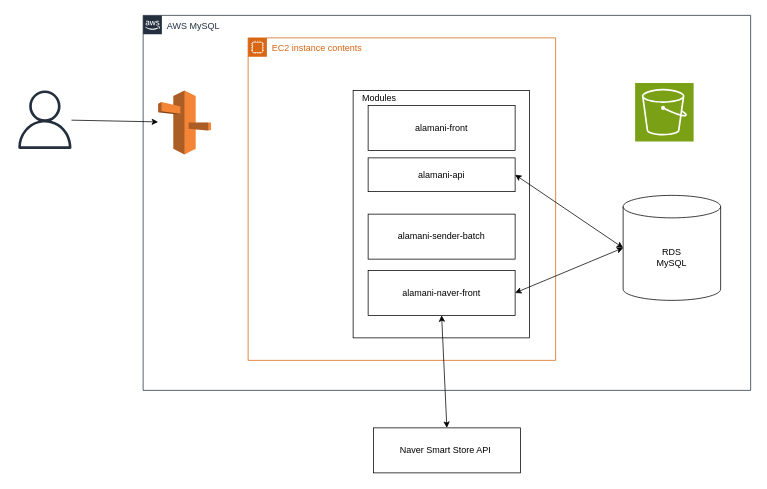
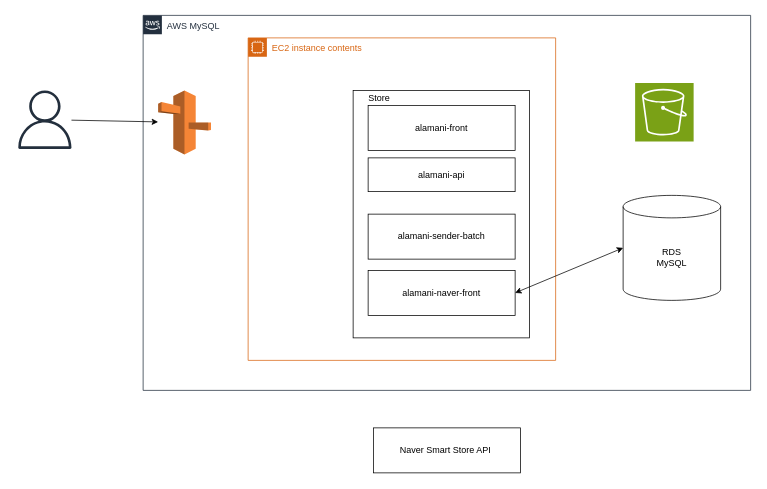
(379, 98) -> (379, 98)
(569, 211) -> none
(444, 371) -> none
